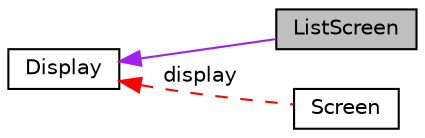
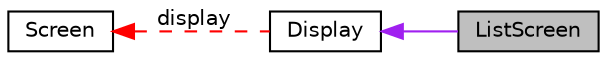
(217, 96) -> (202, 31)
